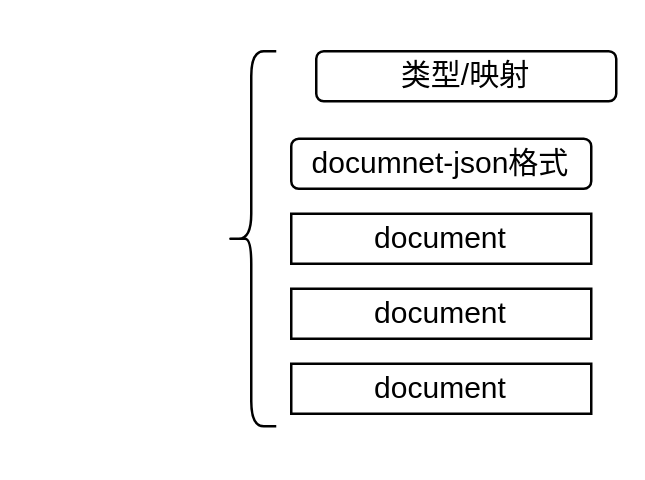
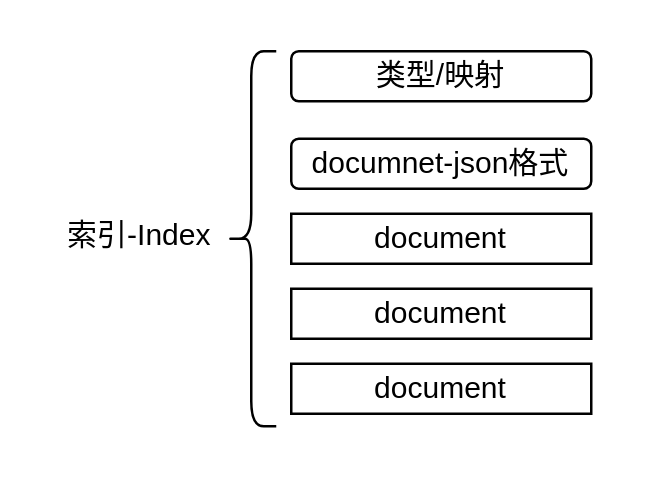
(466, 76) -> (441, 76)
none -> (139, 236)
